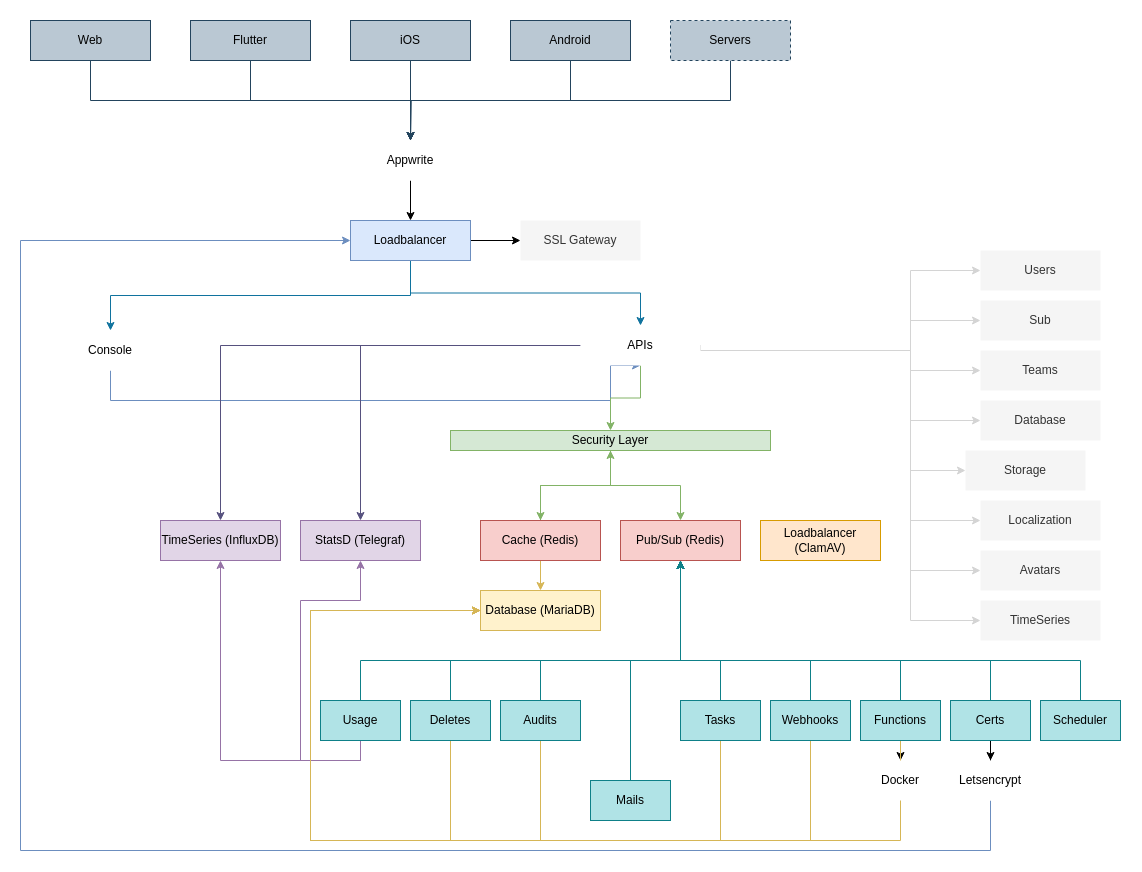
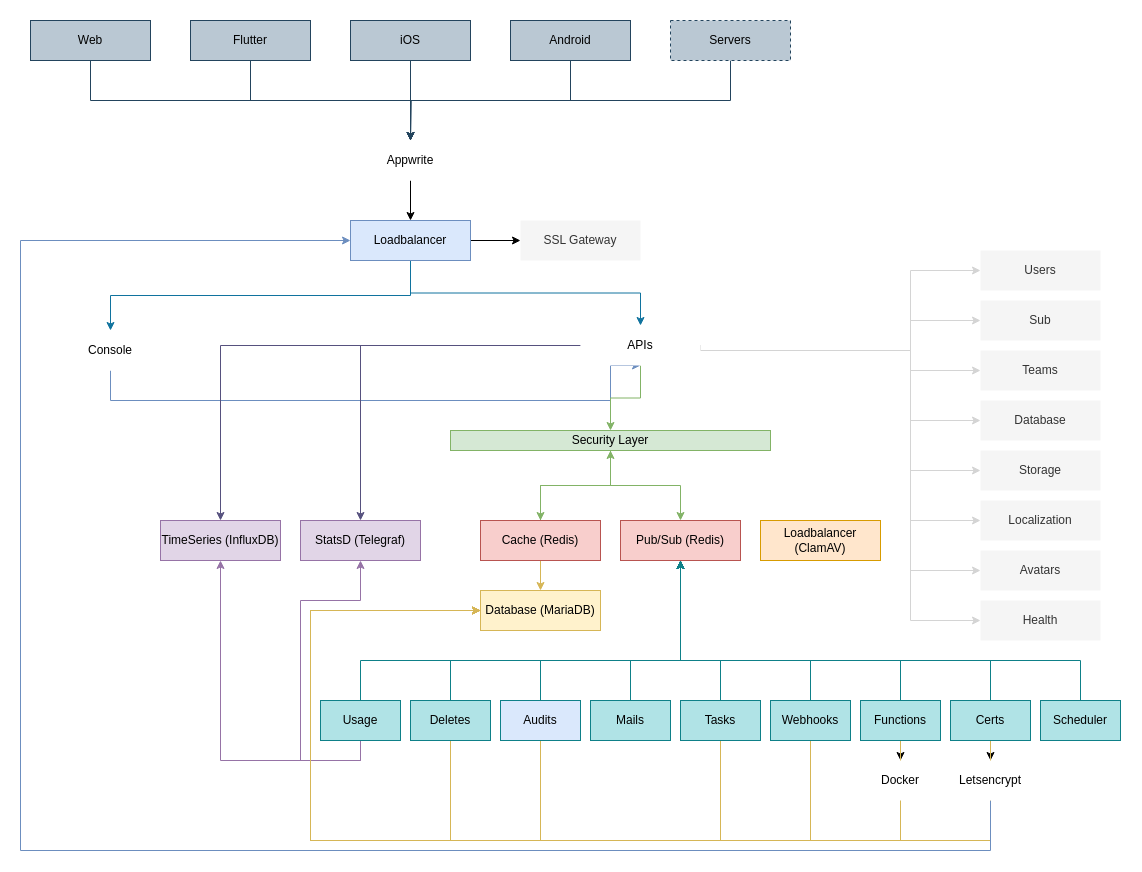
(1026, 471) -> (1041, 471)
(1041, 621) -> (1041, 621)
(541, 721) -> (541, 721)
(631, 801) -> (631, 721)
none -> (946, 841)
